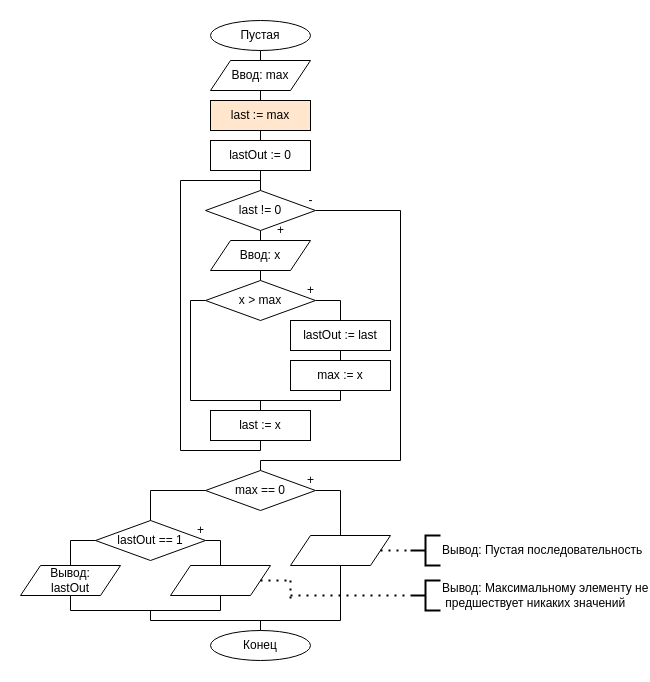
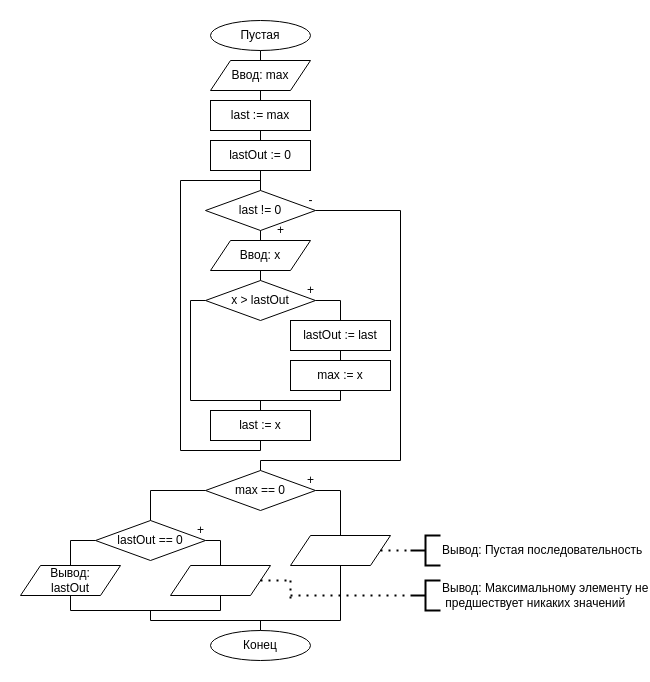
(261, 116) -> (261, 116)
(261, 301) -> (261, 301)
(151, 541) -> (151, 541)
